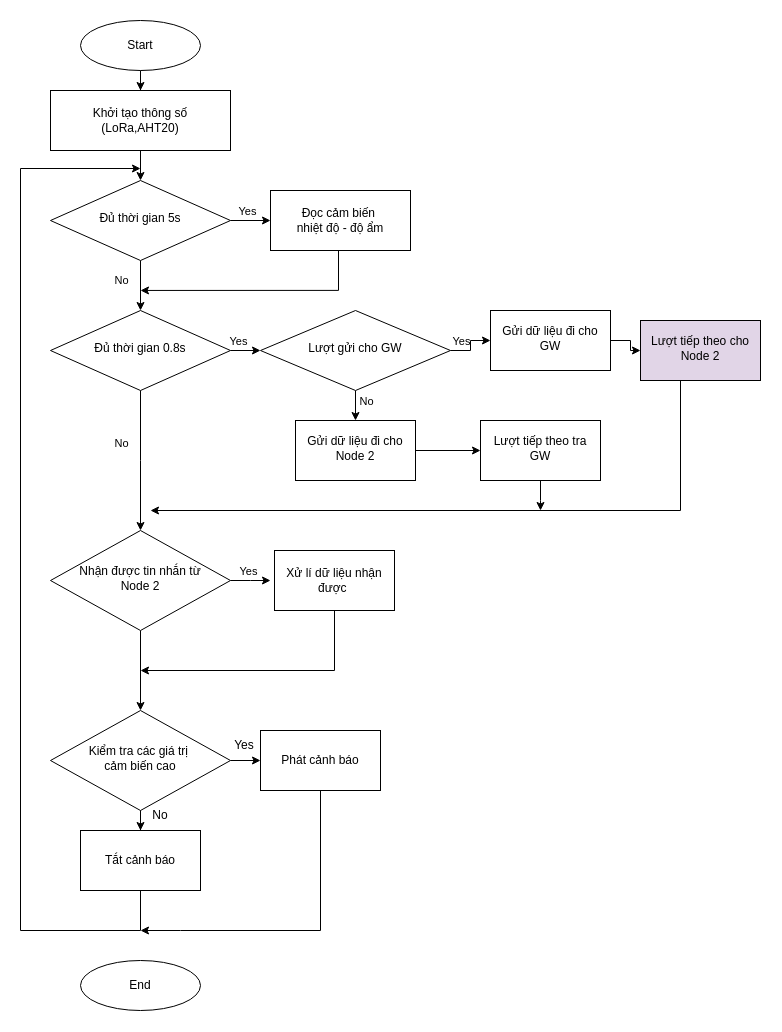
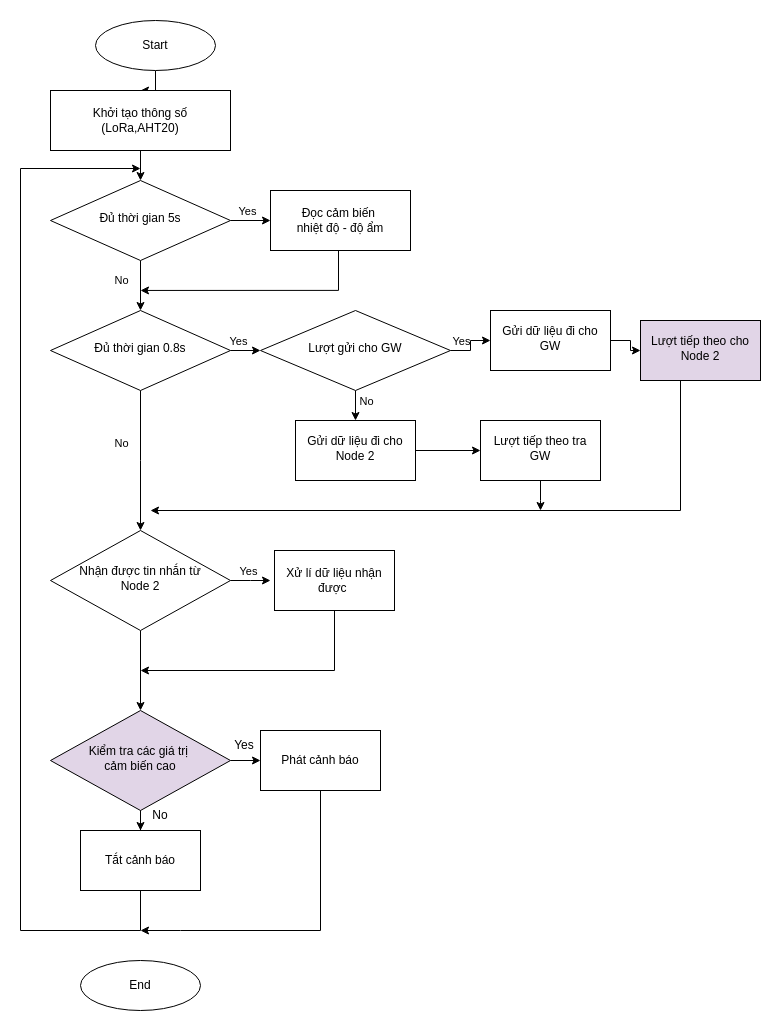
(141, 46) -> (156, 46)
(141, 761) -> (141, 761)
